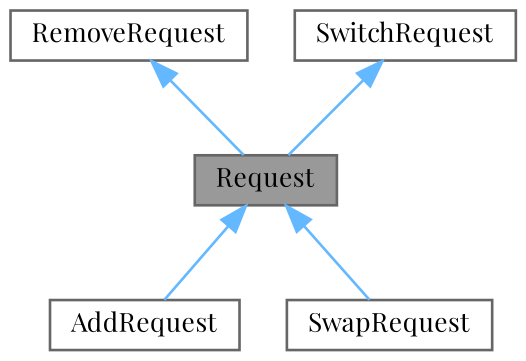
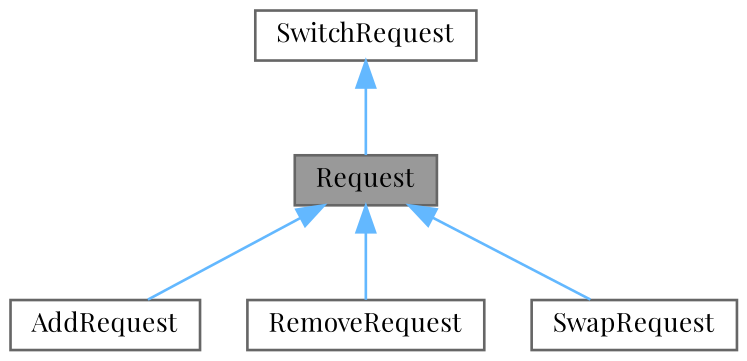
(207, 118) -> (366, 266)
